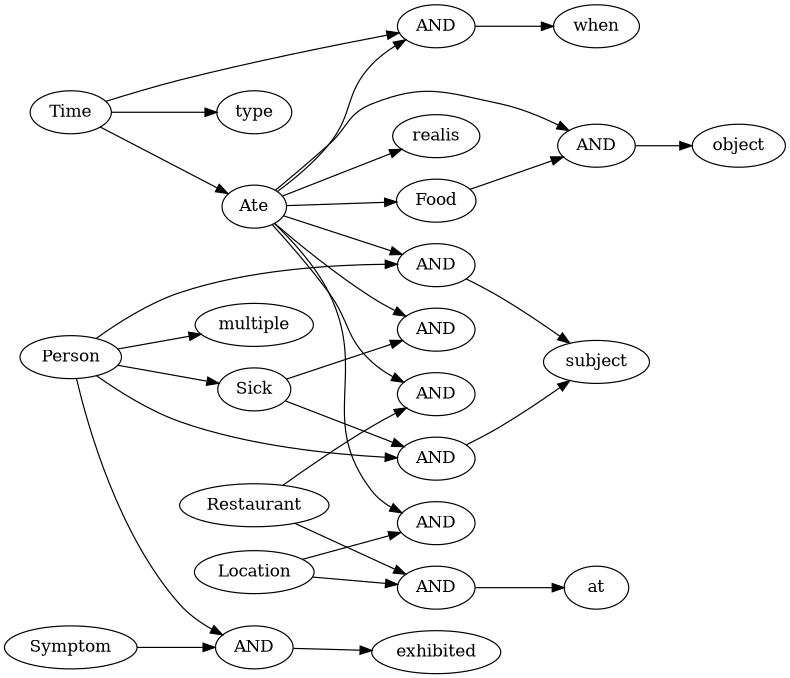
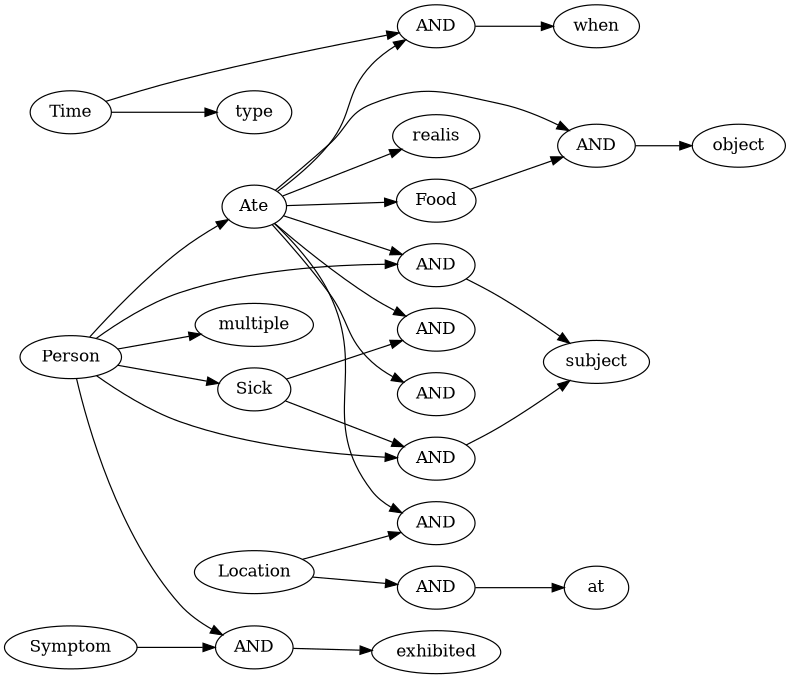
(159, 157) -> (150, 276)
(254, 505) -> none
